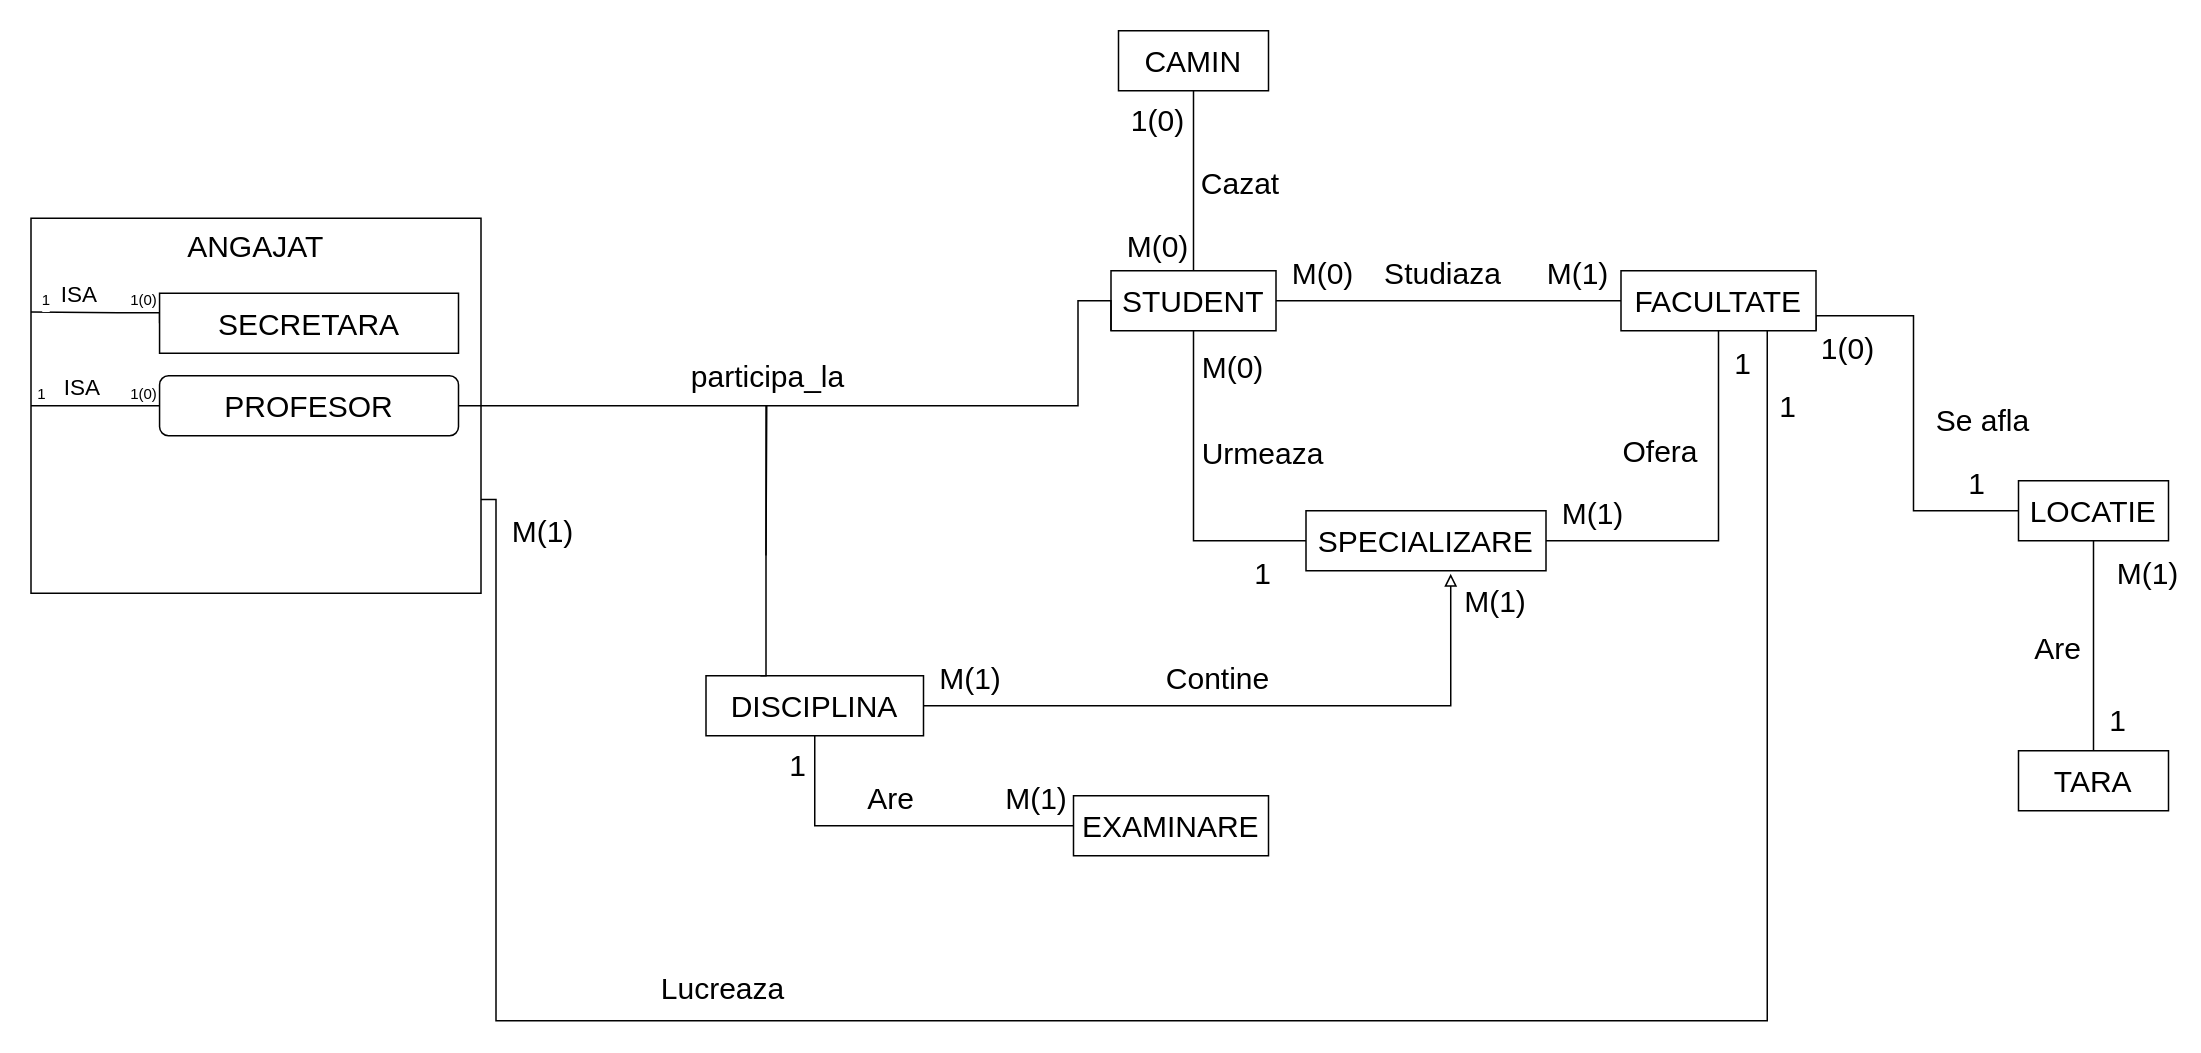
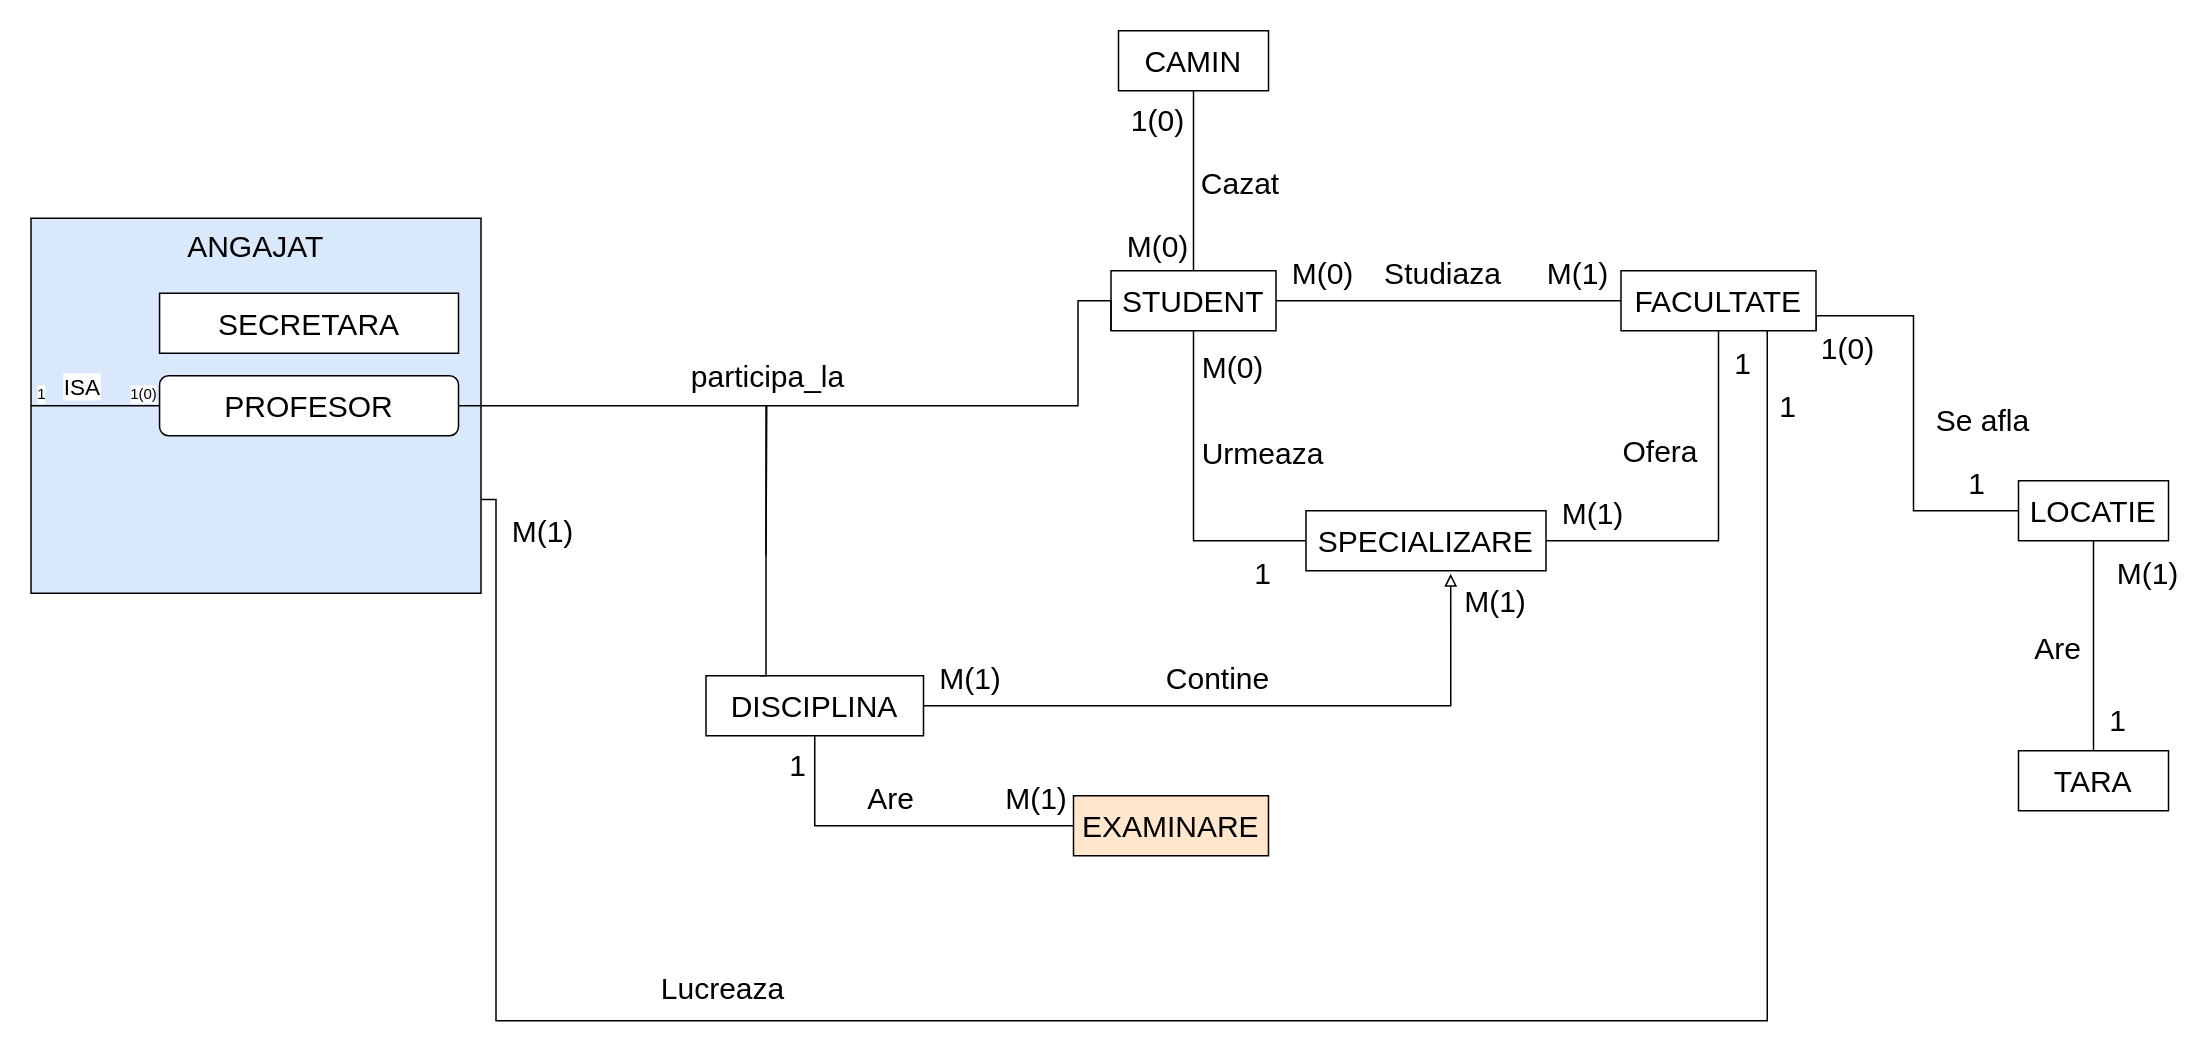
(256, 240) -> (256, 240)
(95, 313) -> none
(1171, 826) -> (1171, 826)
